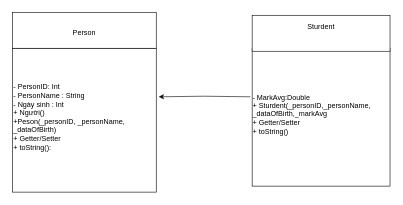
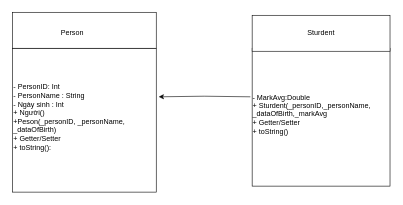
(321, 27) -> (321, 33)
(84, 33) -> (72, 33)
